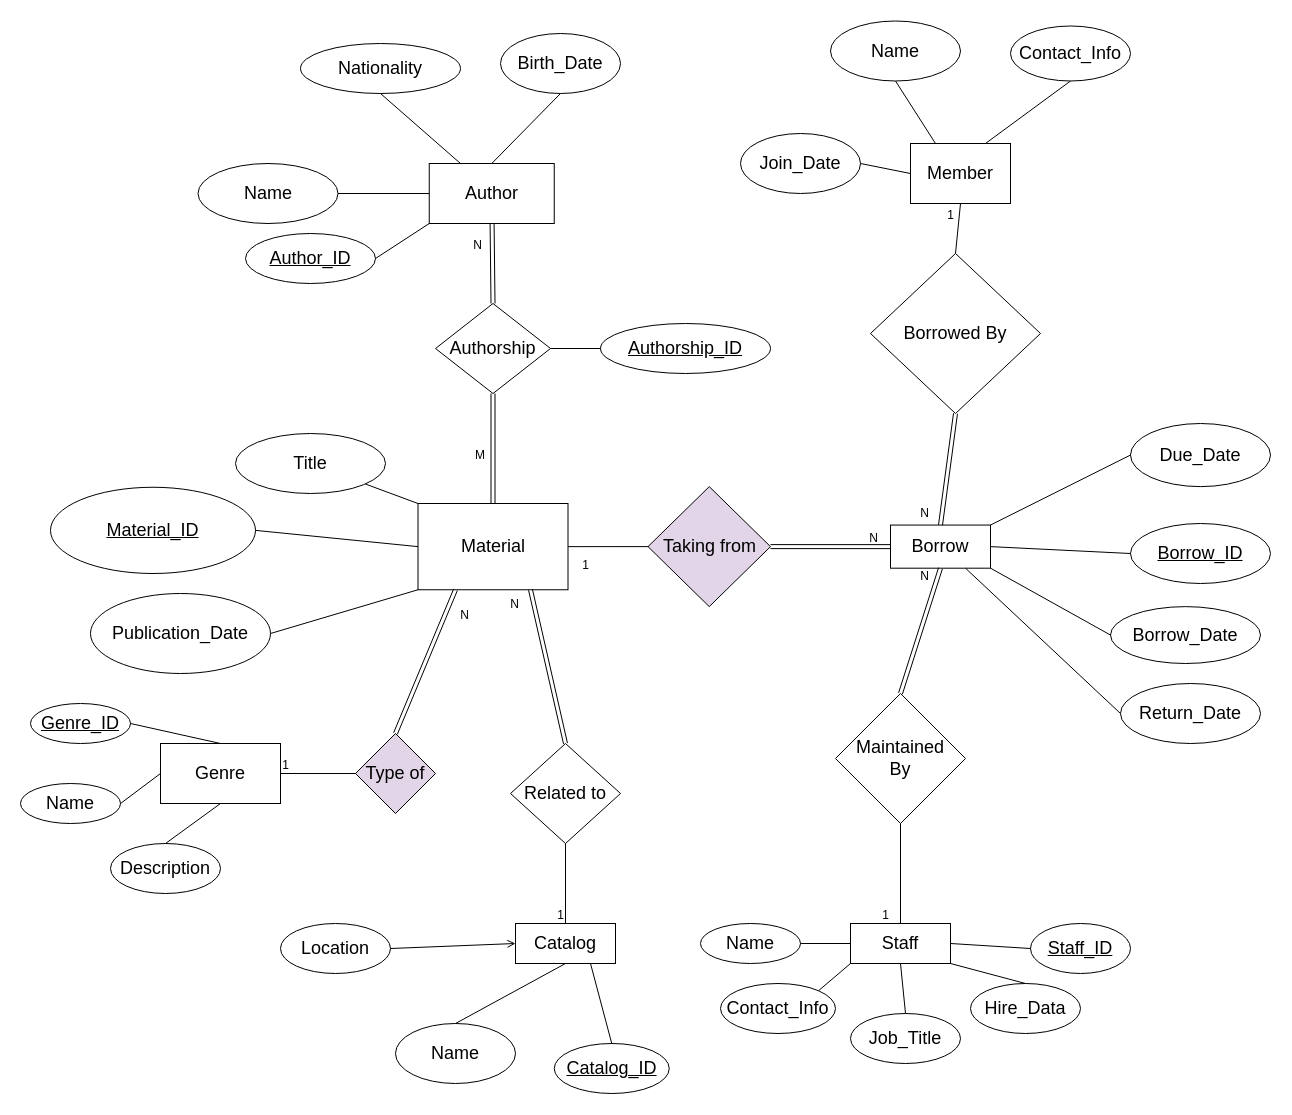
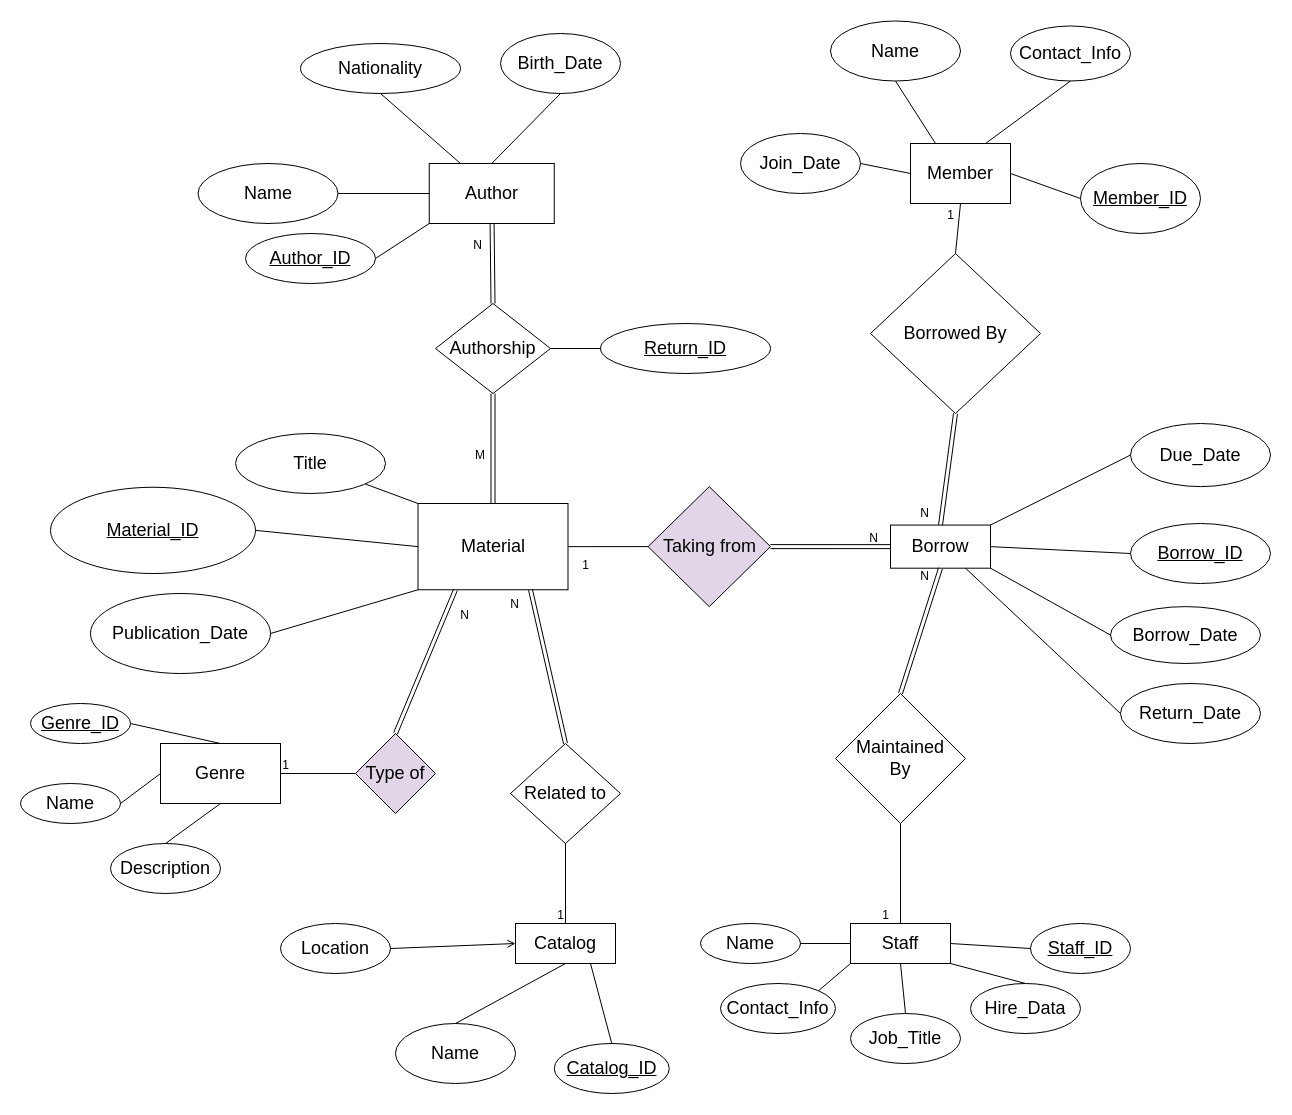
none -> (1046, 186)
none -> (1141, 199)
(686, 349) -> (686, 349)
